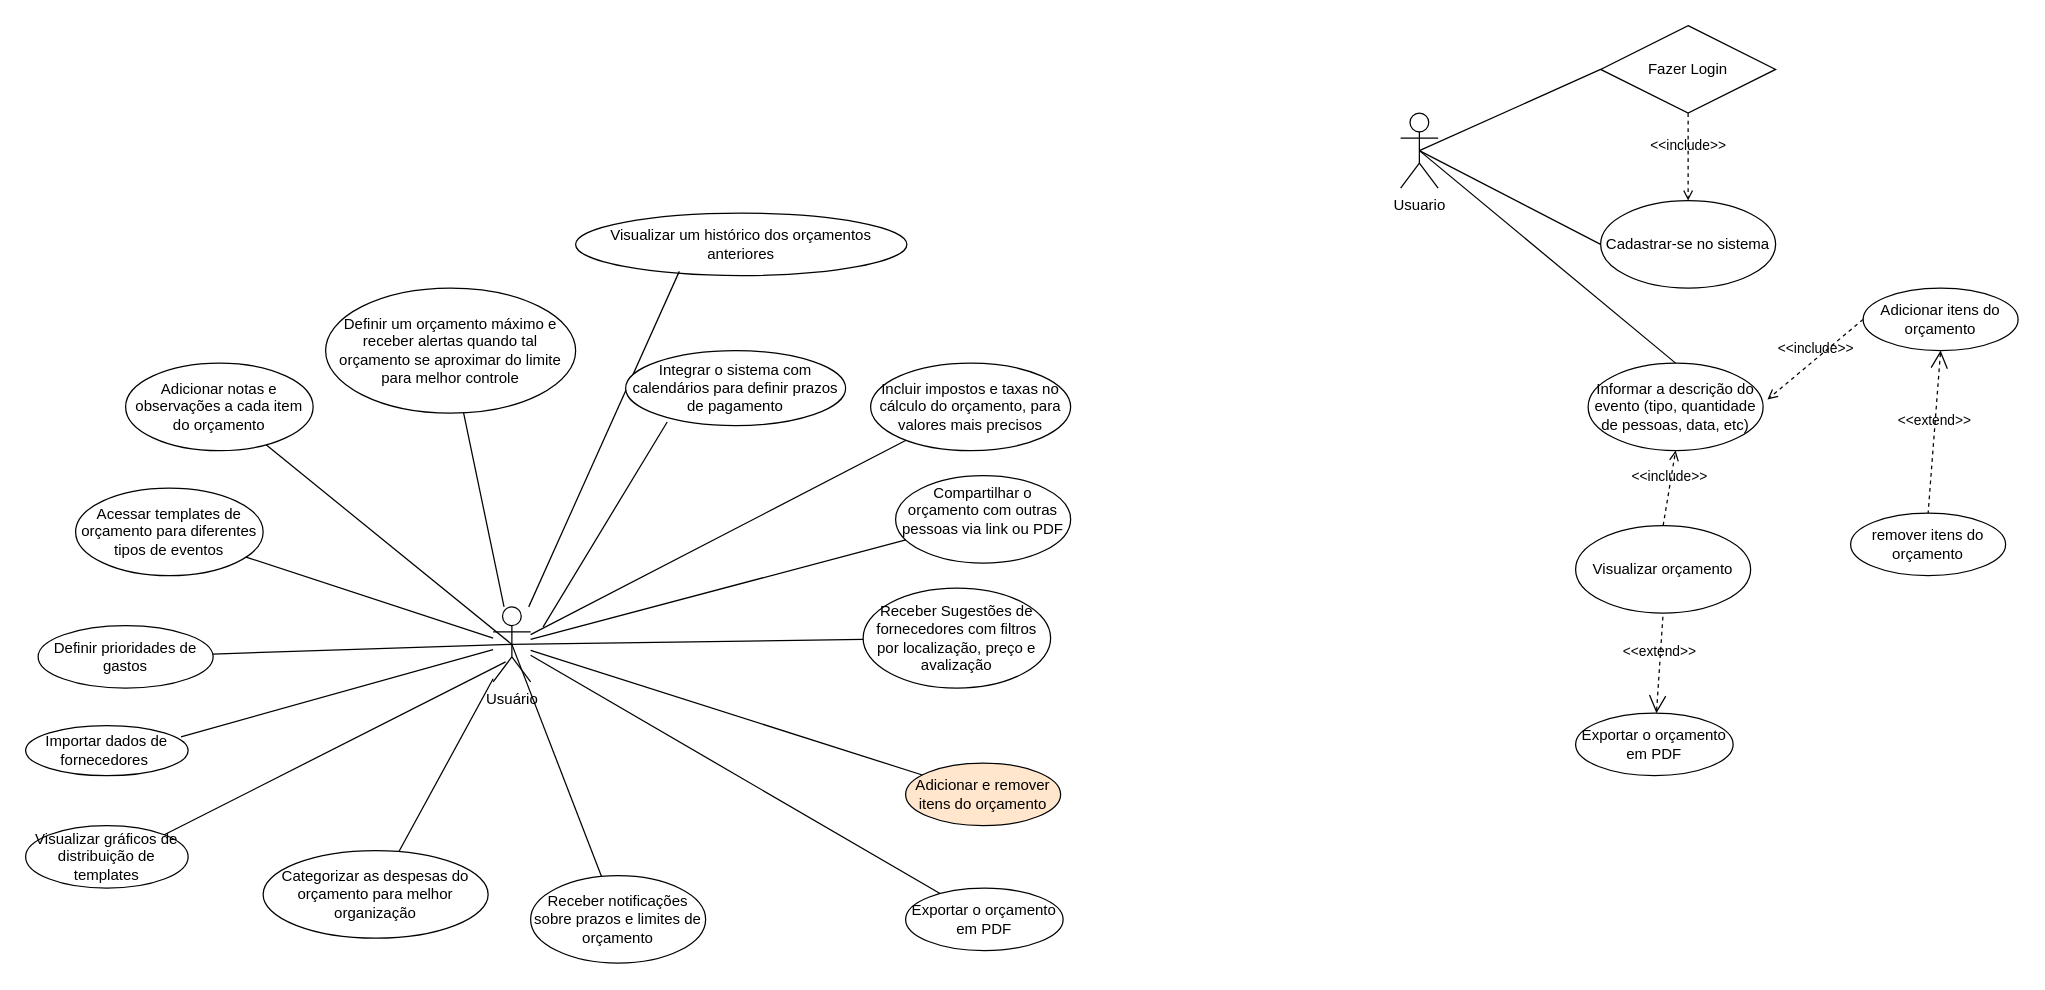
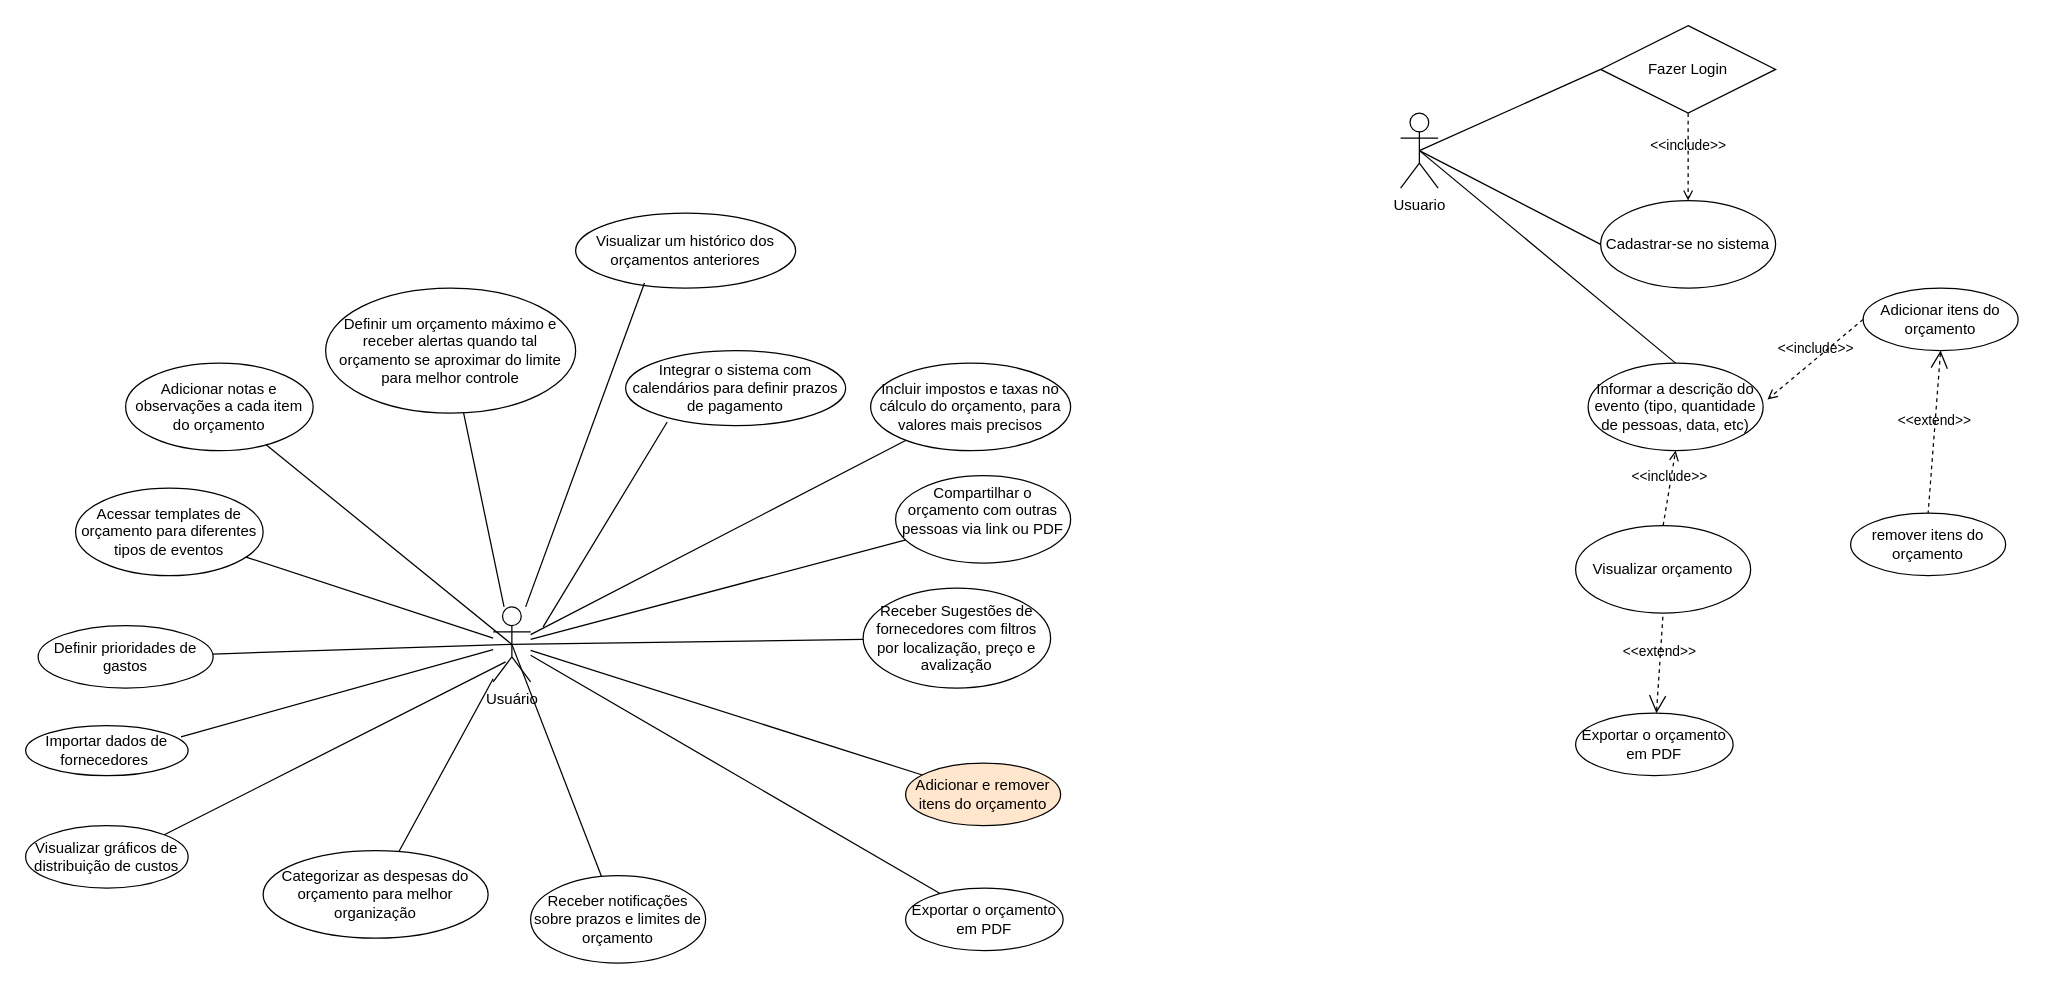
(741, 244) -> (686, 251)
(107, 857) -> (107, 857)
